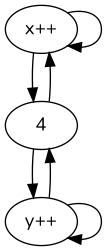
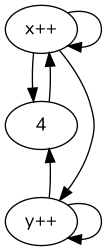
(32, 167) -> (94, 119)
